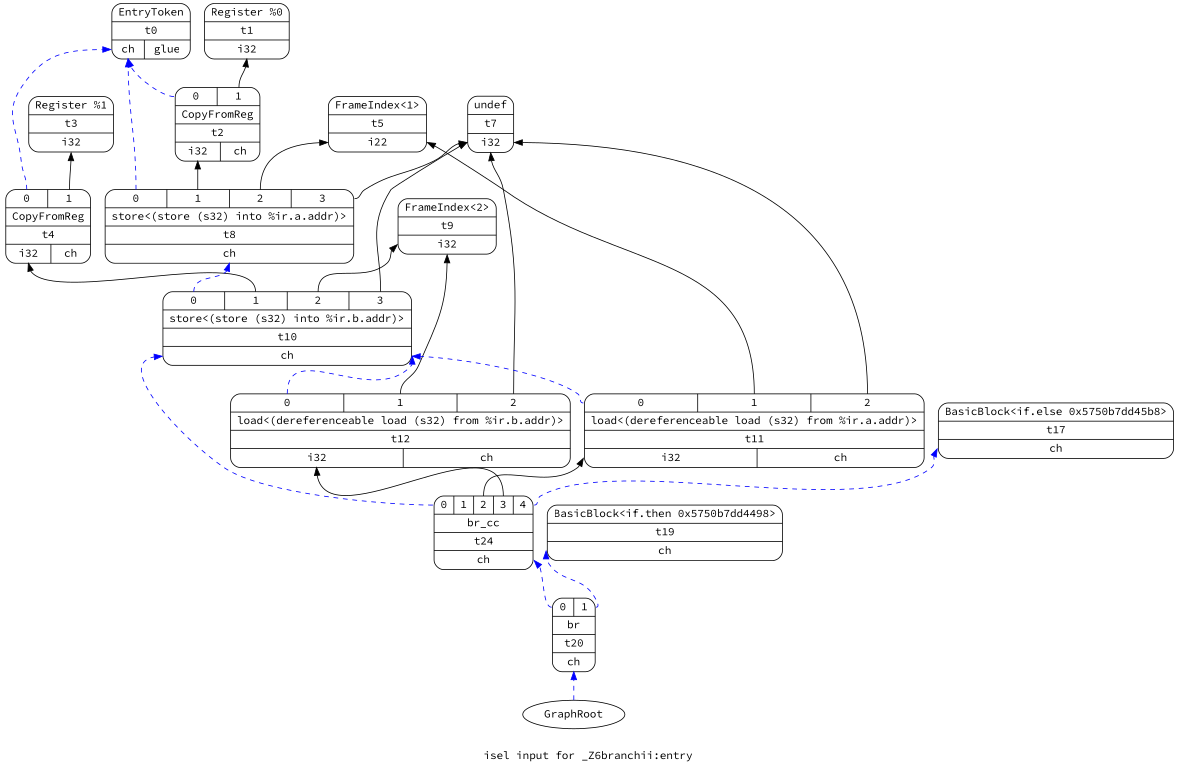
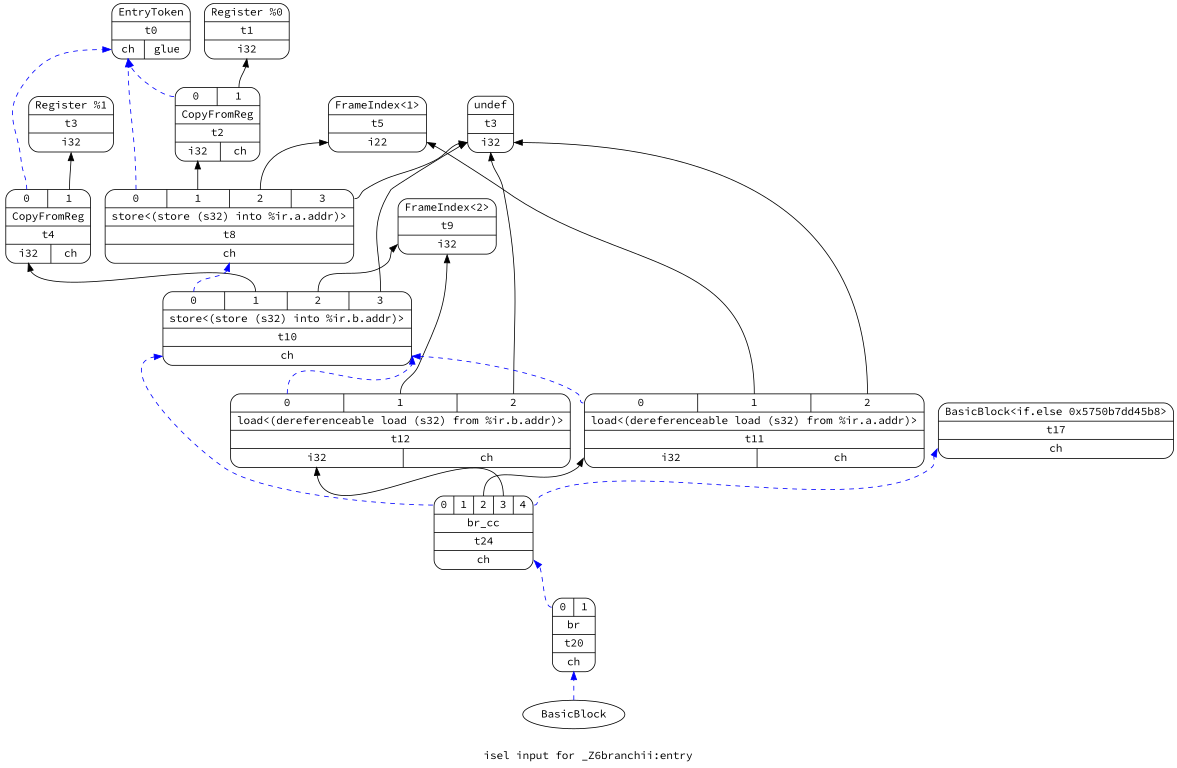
(491, 124) -> (491, 124)
(665, 533) -> none
(574, 714) -> (574, 714)
